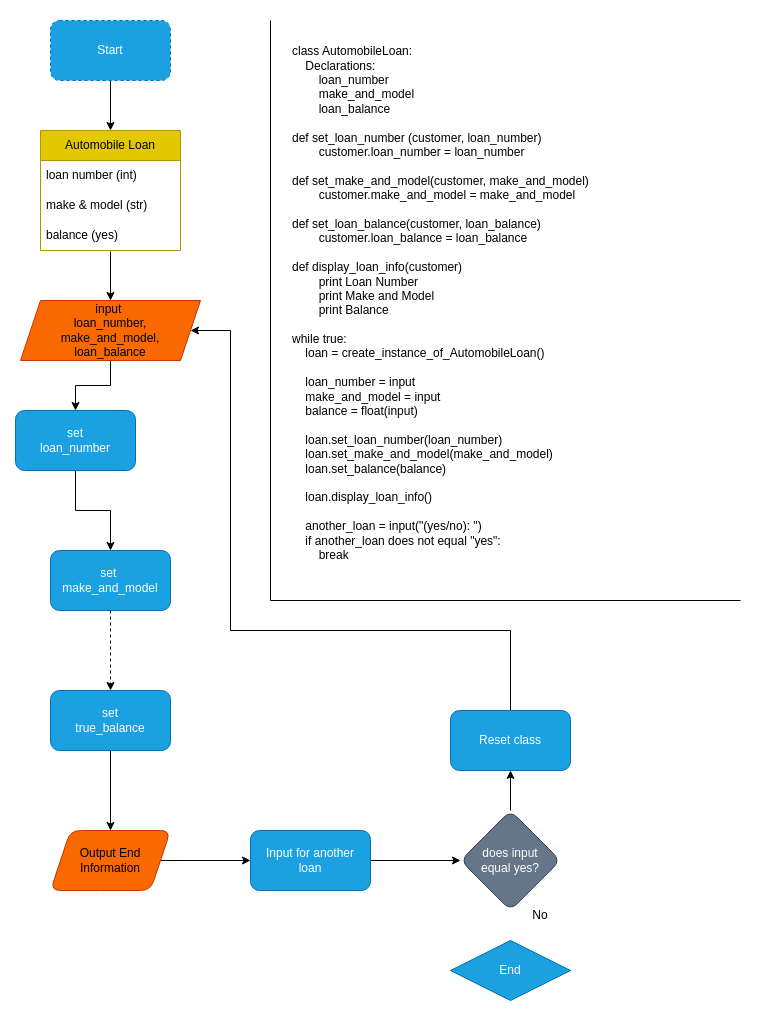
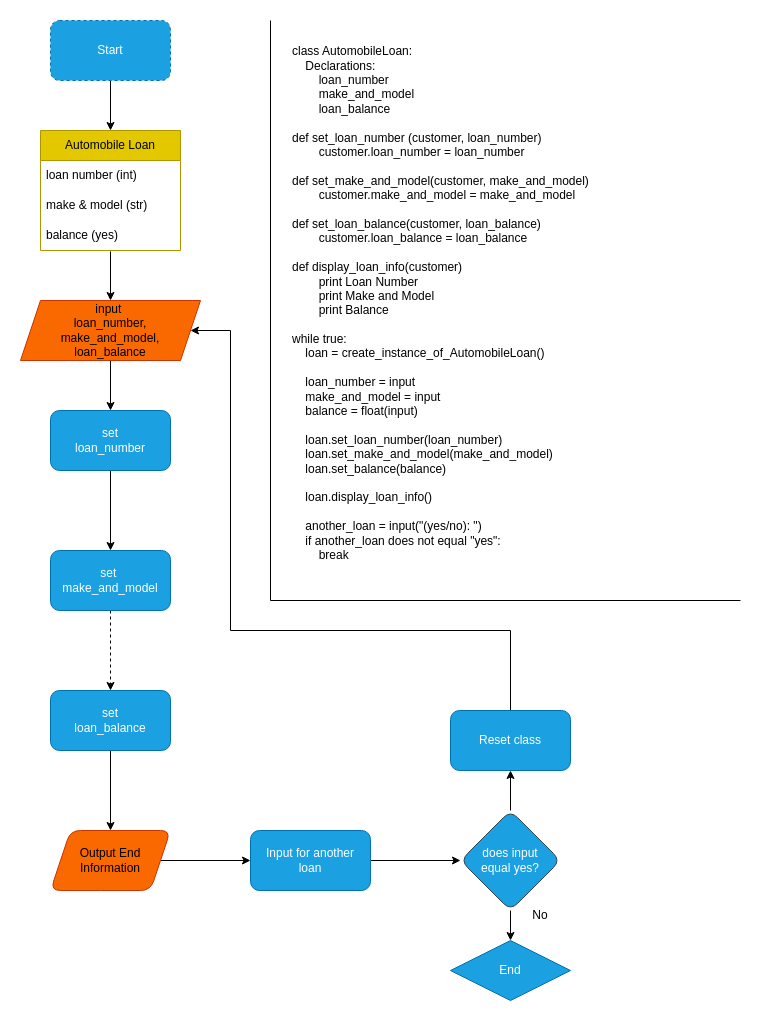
(76, 441) -> (111, 441)
(111, 721) -> (111, 721)
(511, 861) -> (511, 861)
none -> (511, 930)
